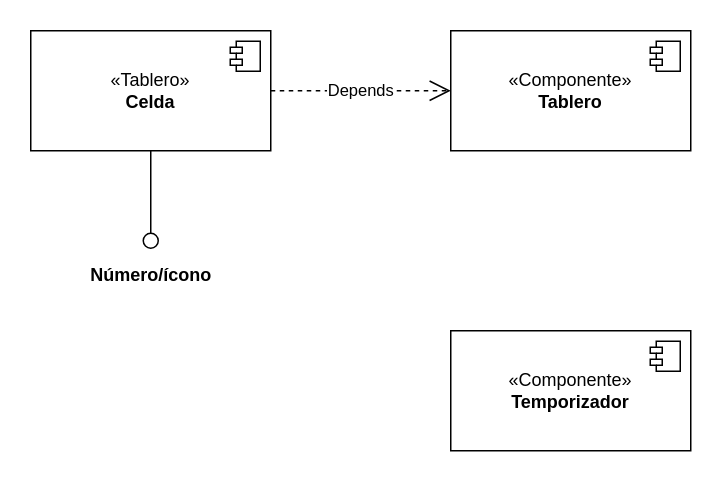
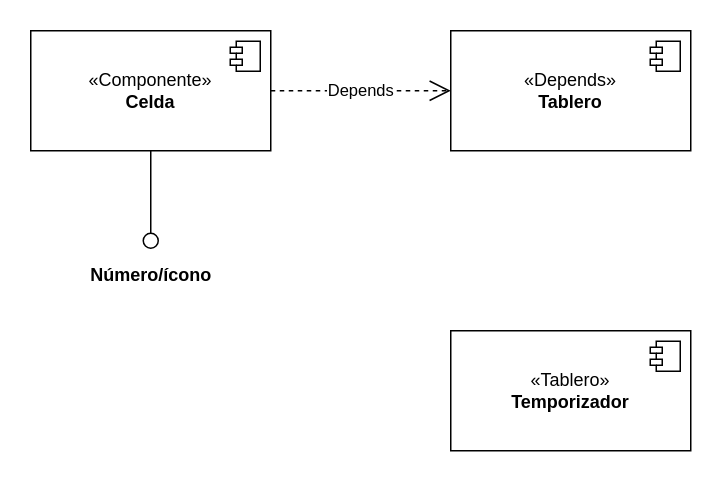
(151, 91) -> (151, 91)
(571, 91) -> (571, 91)
(571, 391) -> (571, 391)
